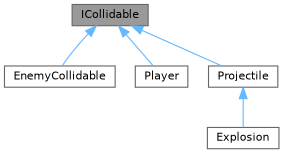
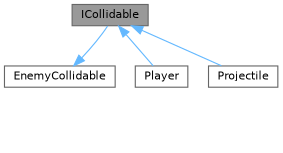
(75, 49) -> (95, 42)
(243, 138) -> none
